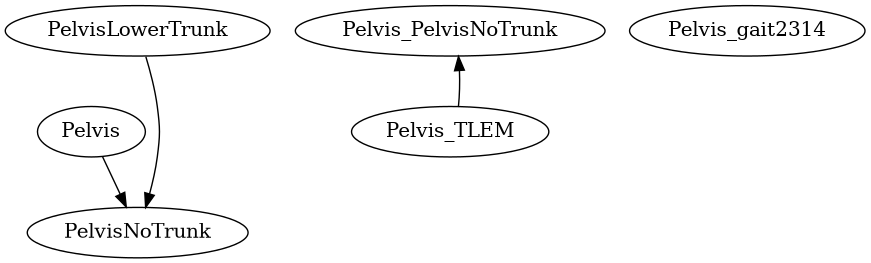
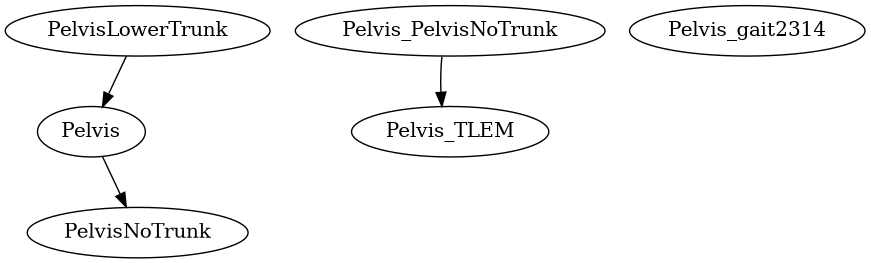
(460, 88) -> (441, 74)
(159, 125) -> (118, 75)
